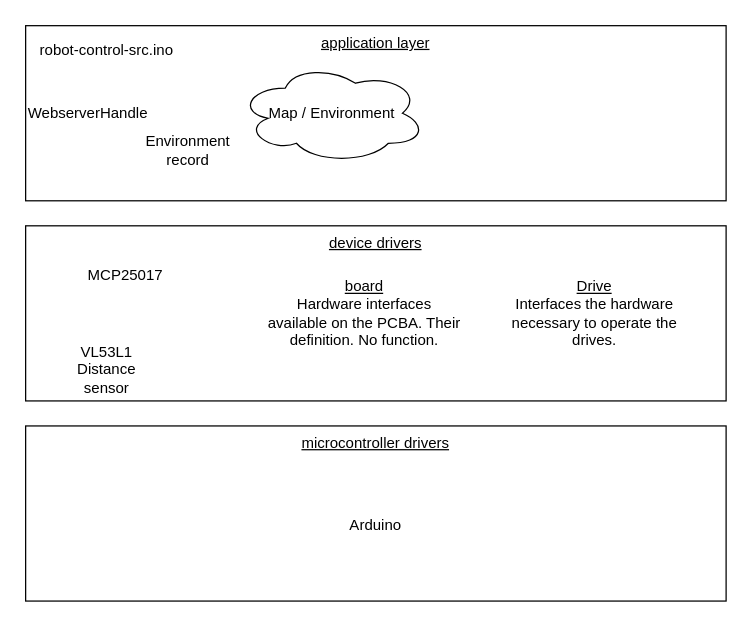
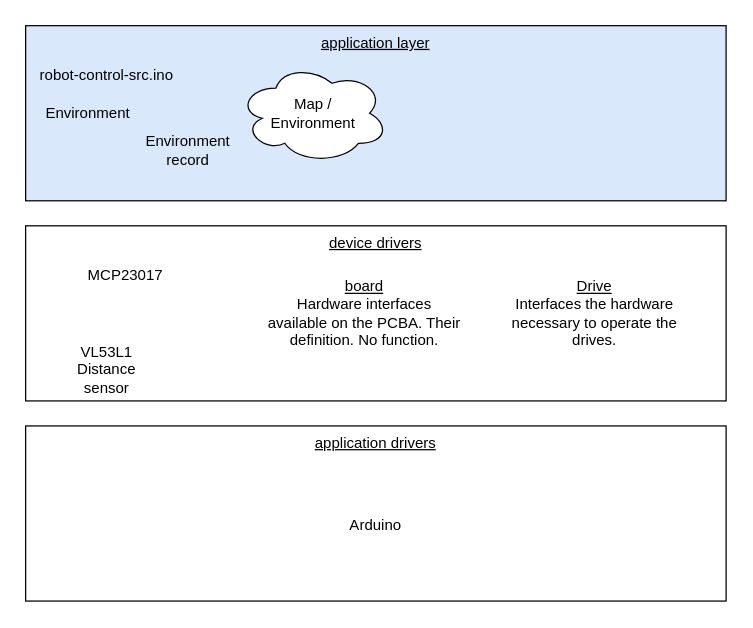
(376, 43) -> (376, 43)
(107, 51) -> (107, 76)
(88, 113) -> (88, 113)
(332, 113) -> (313, 113)
(126, 276) -> (126, 276)
(376, 443) -> (376, 443)
